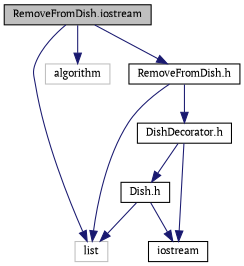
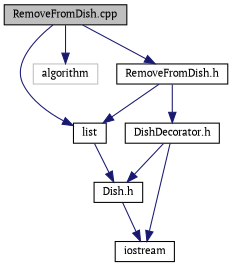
(78, 15) -> (66, 15)
(122, 218) -> (102, 158)
(91, 252) -> (90, 133)
